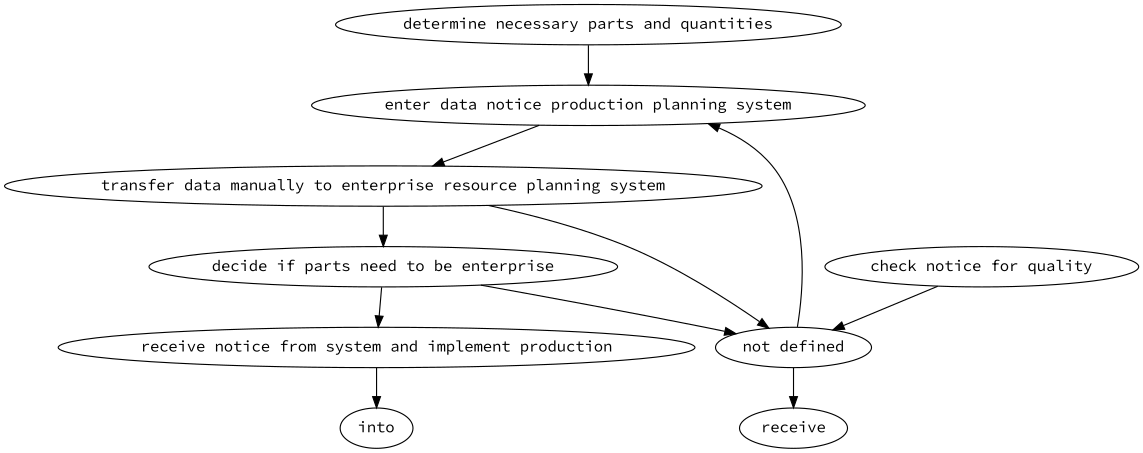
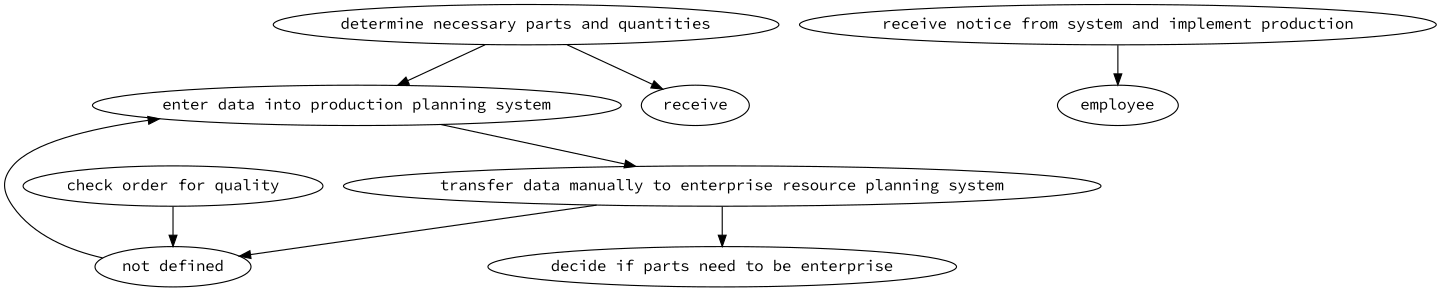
(588, 105) -> (357, 105)
(982, 267) -> (173, 186)
(380, 302) -> none
(603, 308) -> none
(794, 382) -> (610, 65)
(377, 428) -> (1118, 105)
